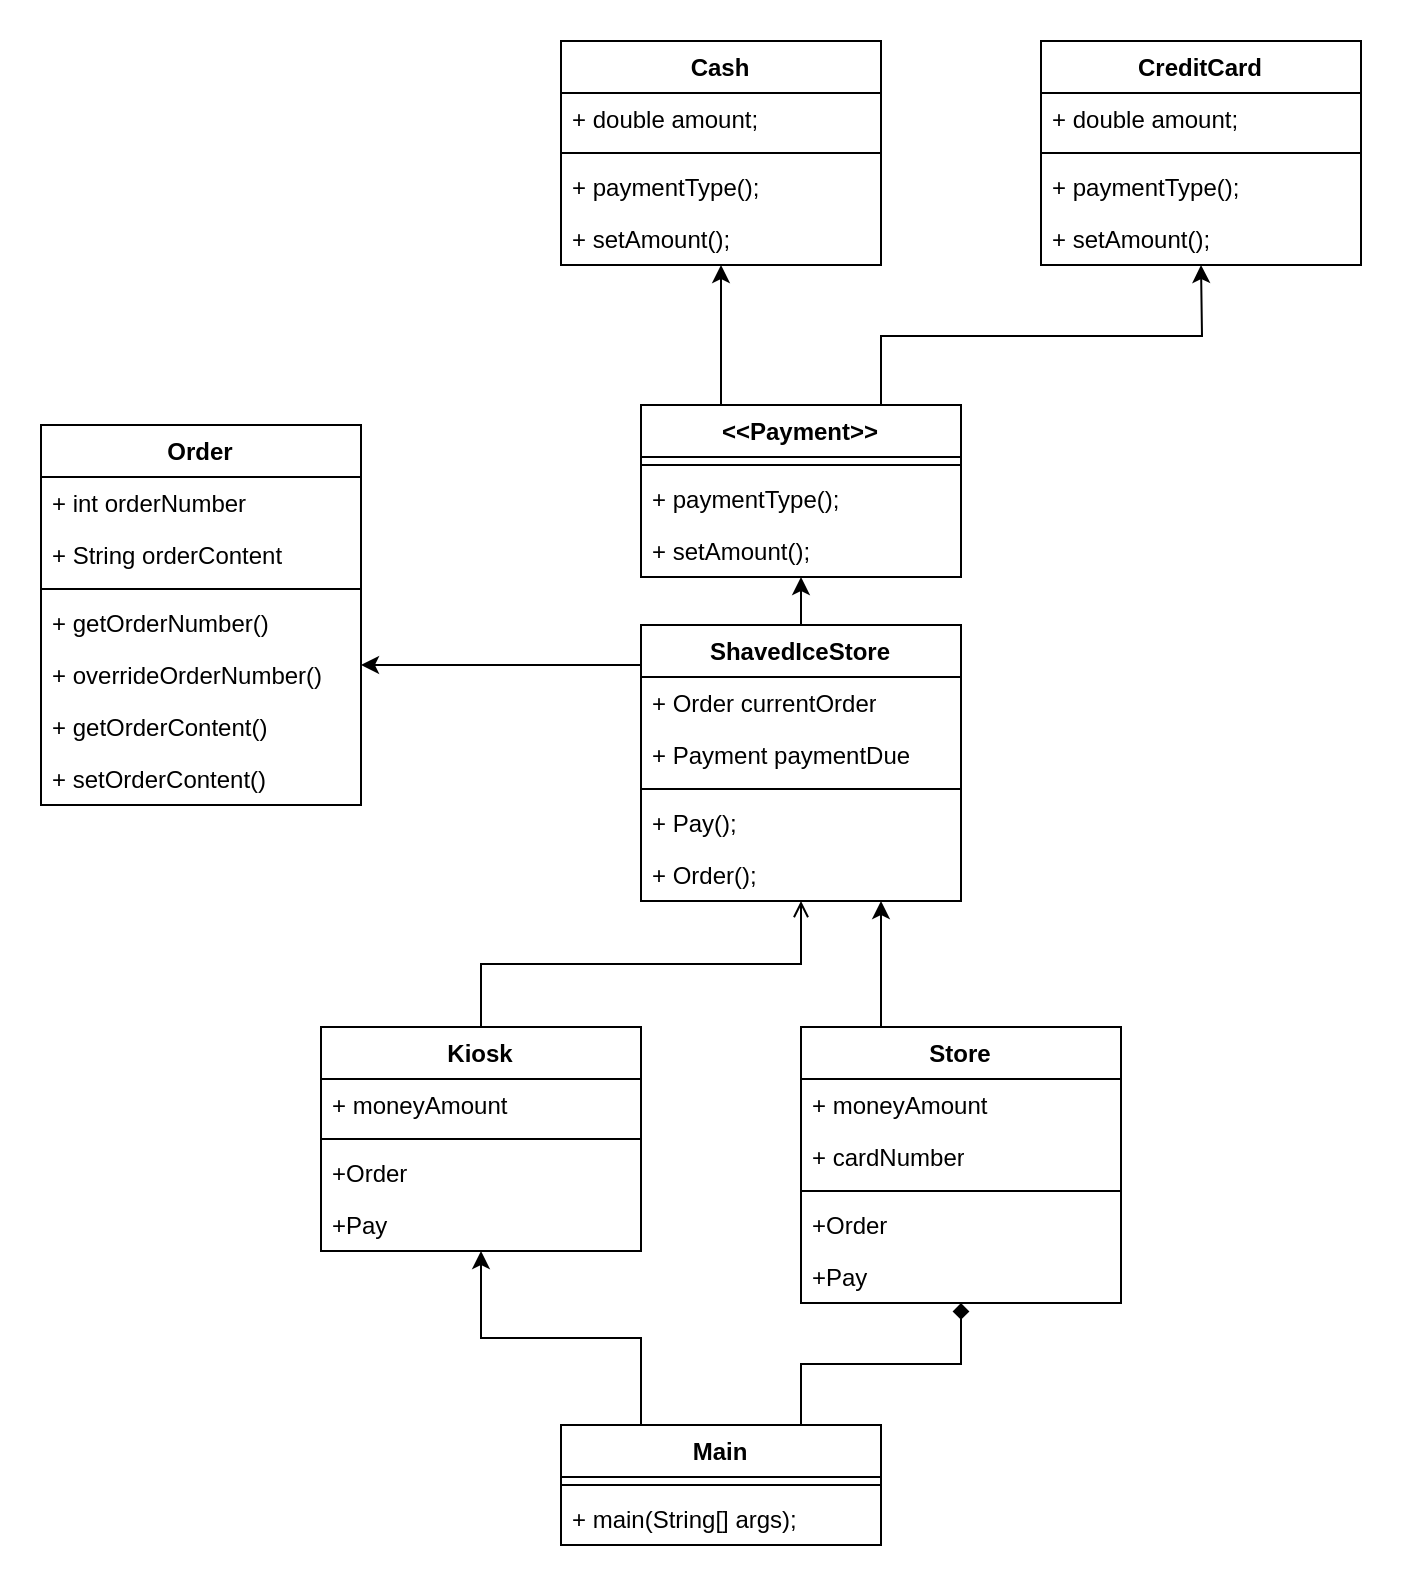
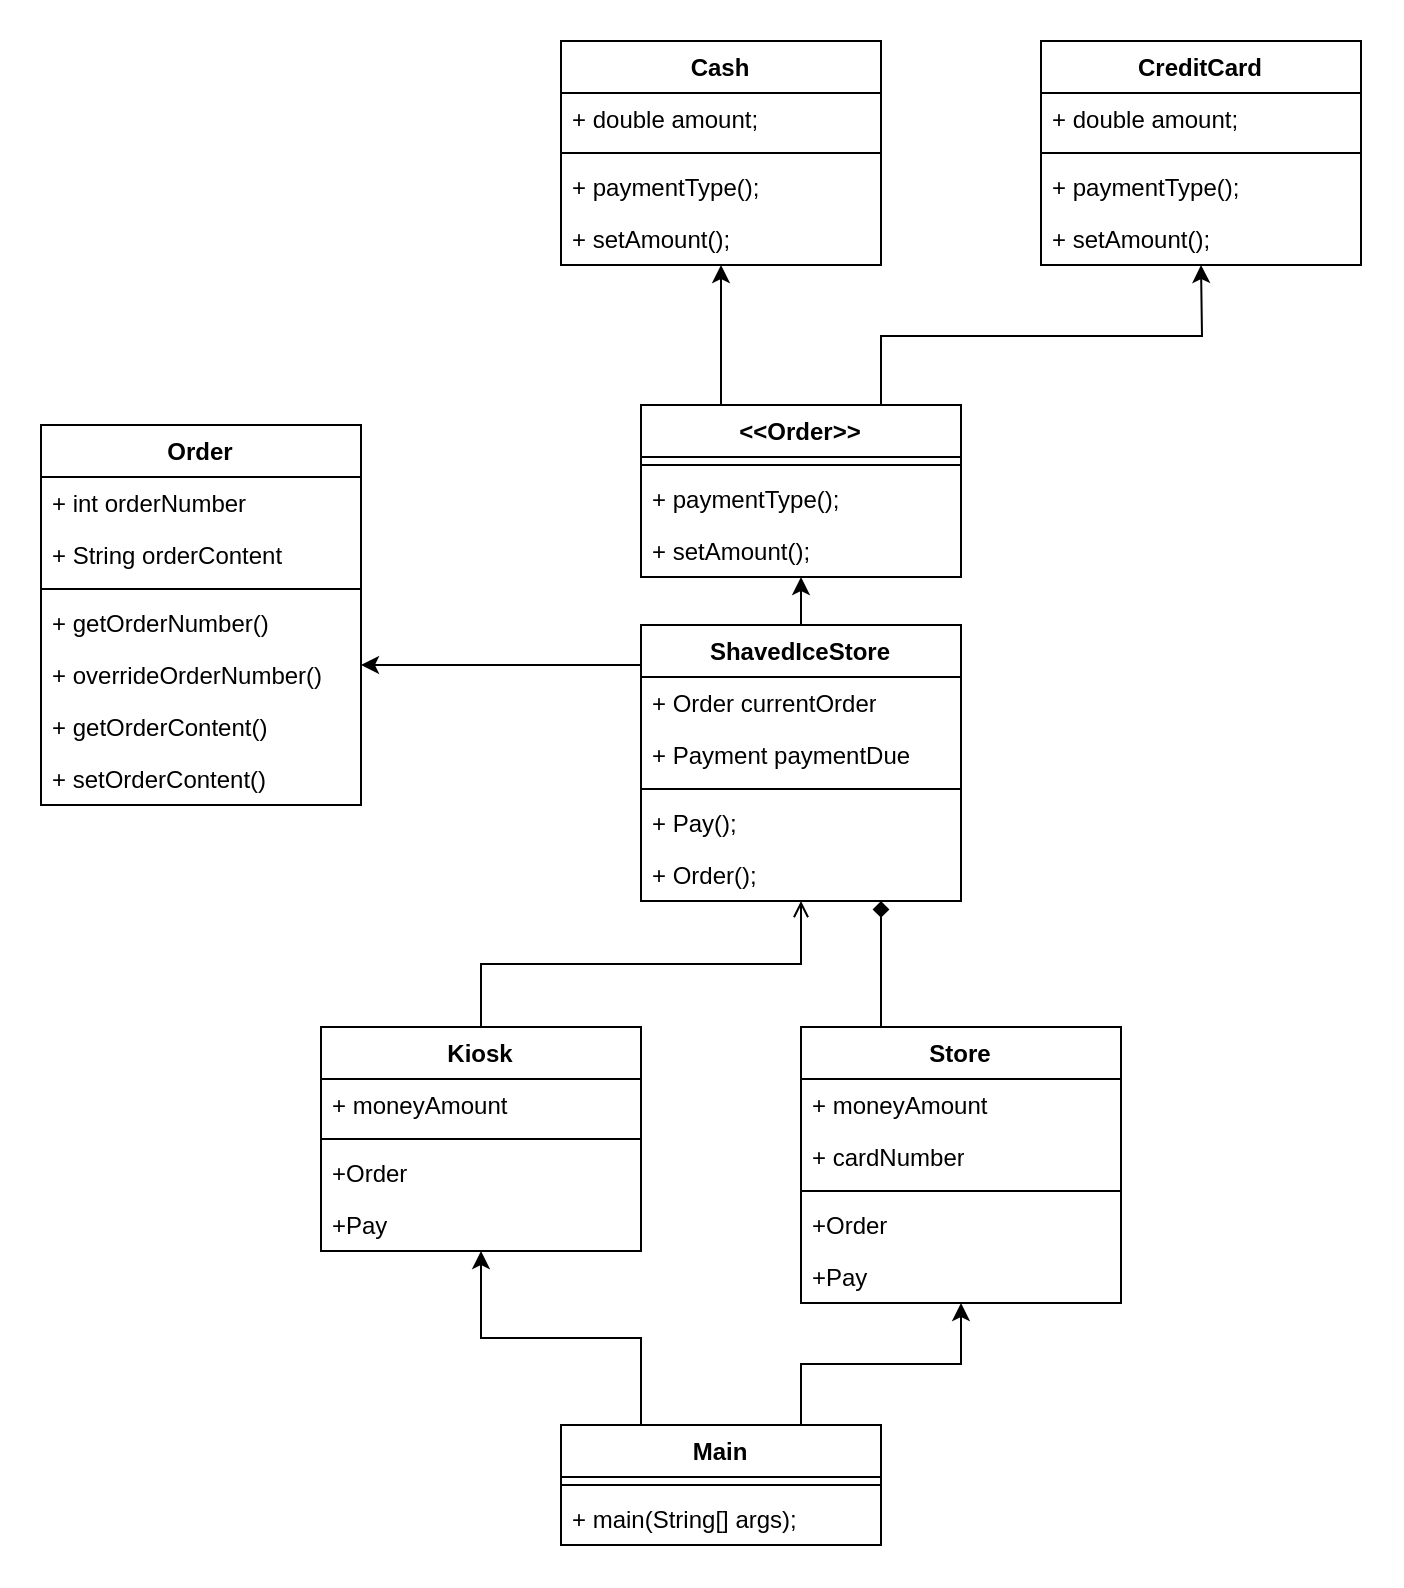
(801, 433) -> (801, 433)
(881, 916) -> (881, 917)
(961, 1319) -> (961, 1318)
